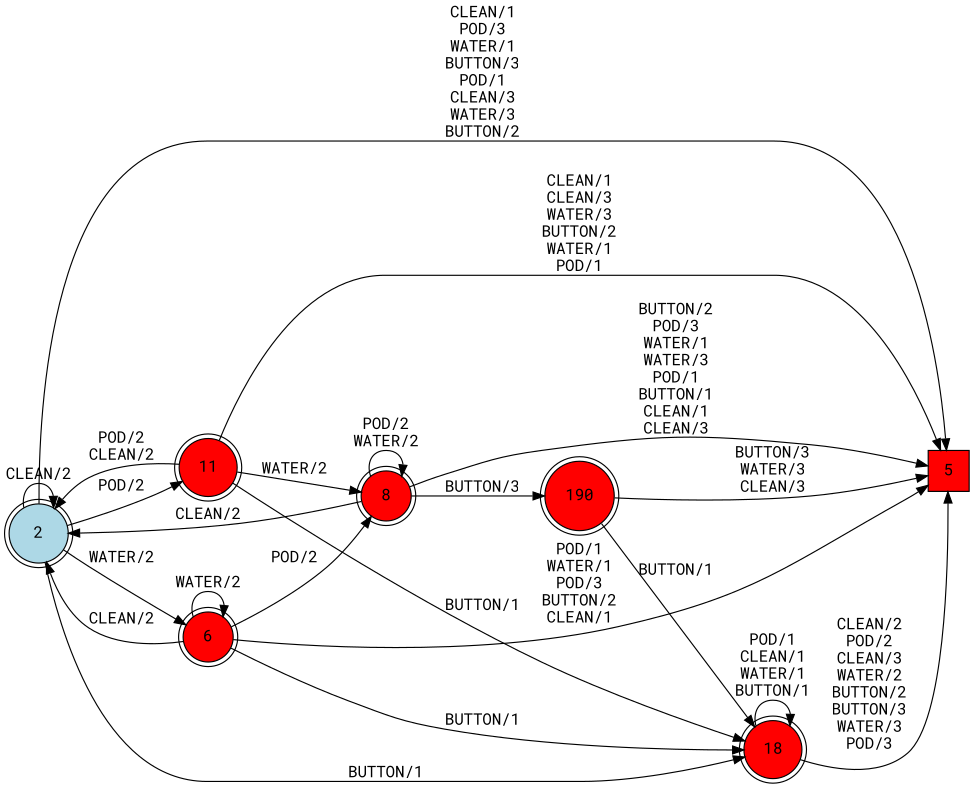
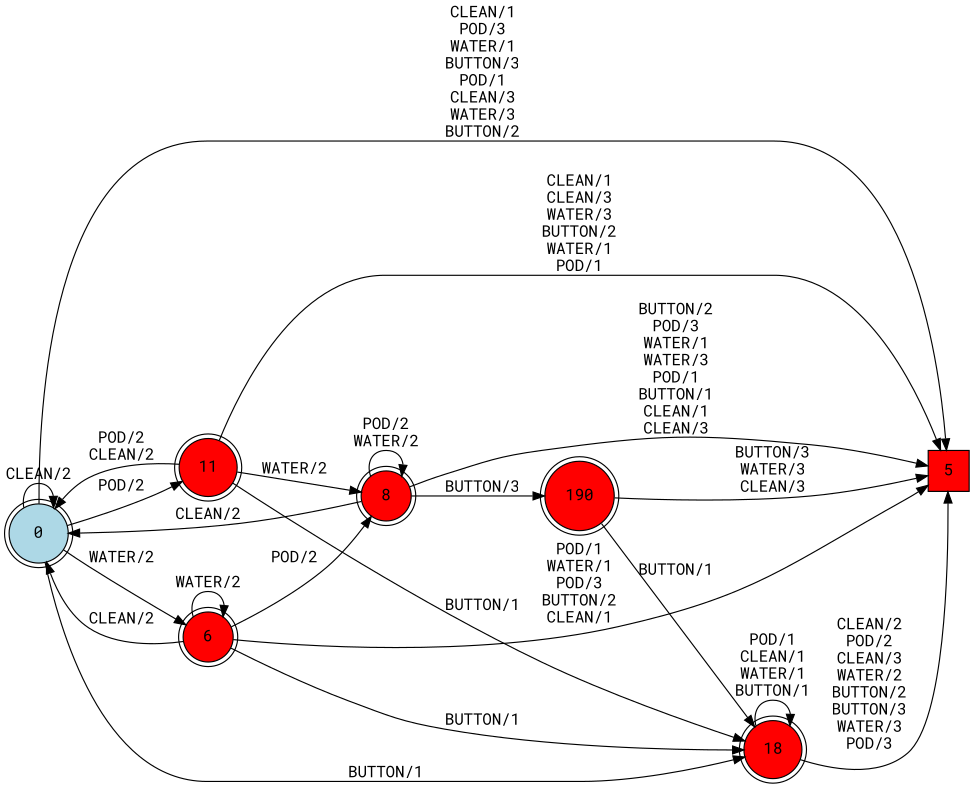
(39, 533) -> (39, 533)
